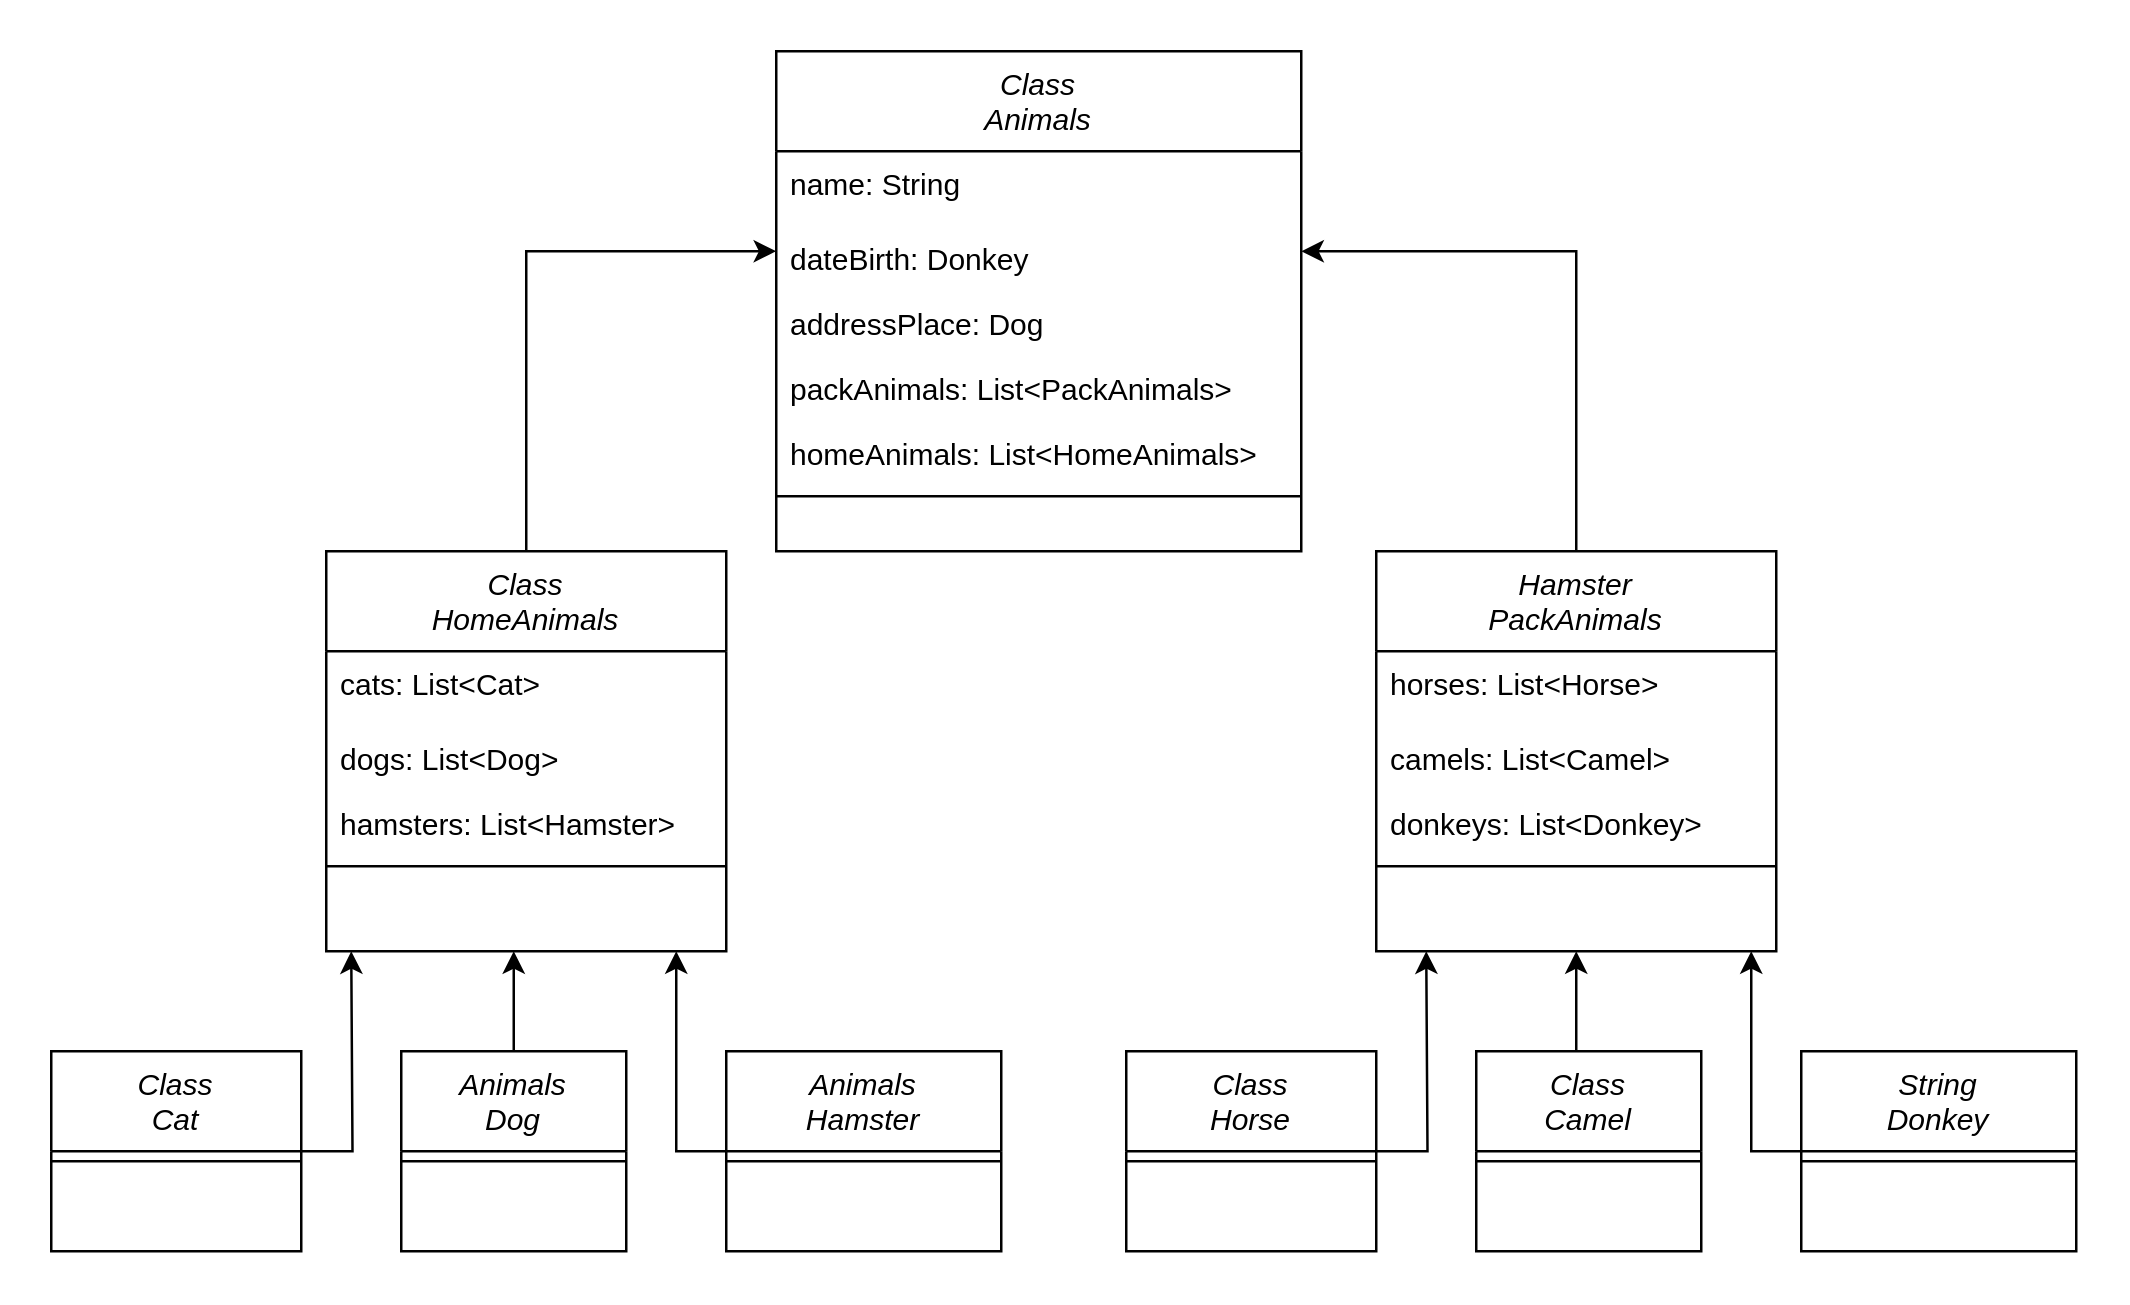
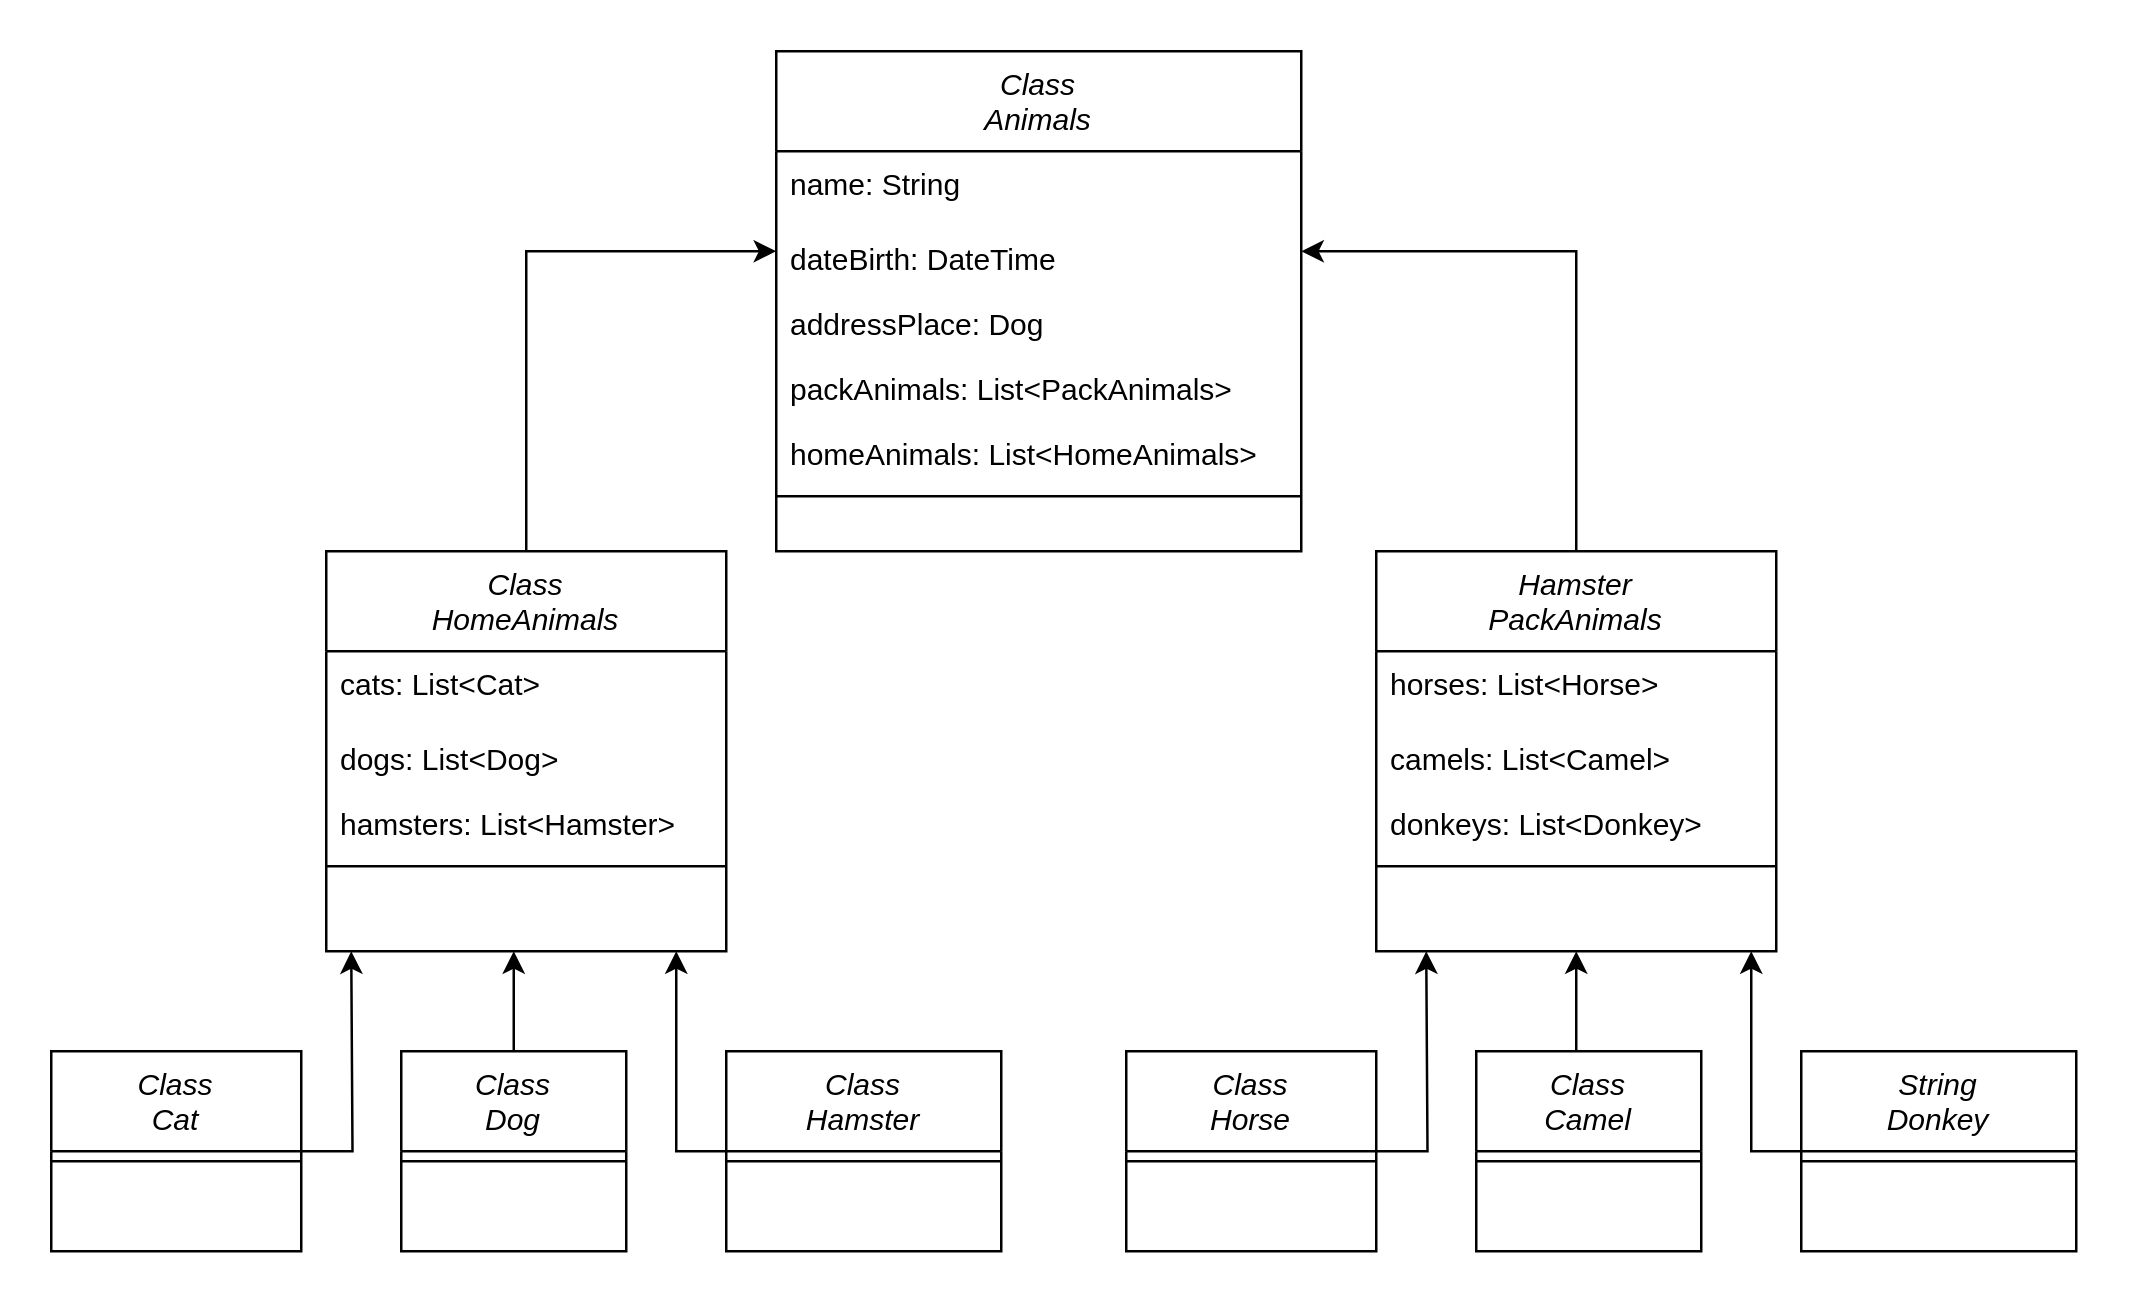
(921, 260) -> (934, 260)
(513, 1085) -> (513, 1085)
(863, 1085) -> (863, 1085)
